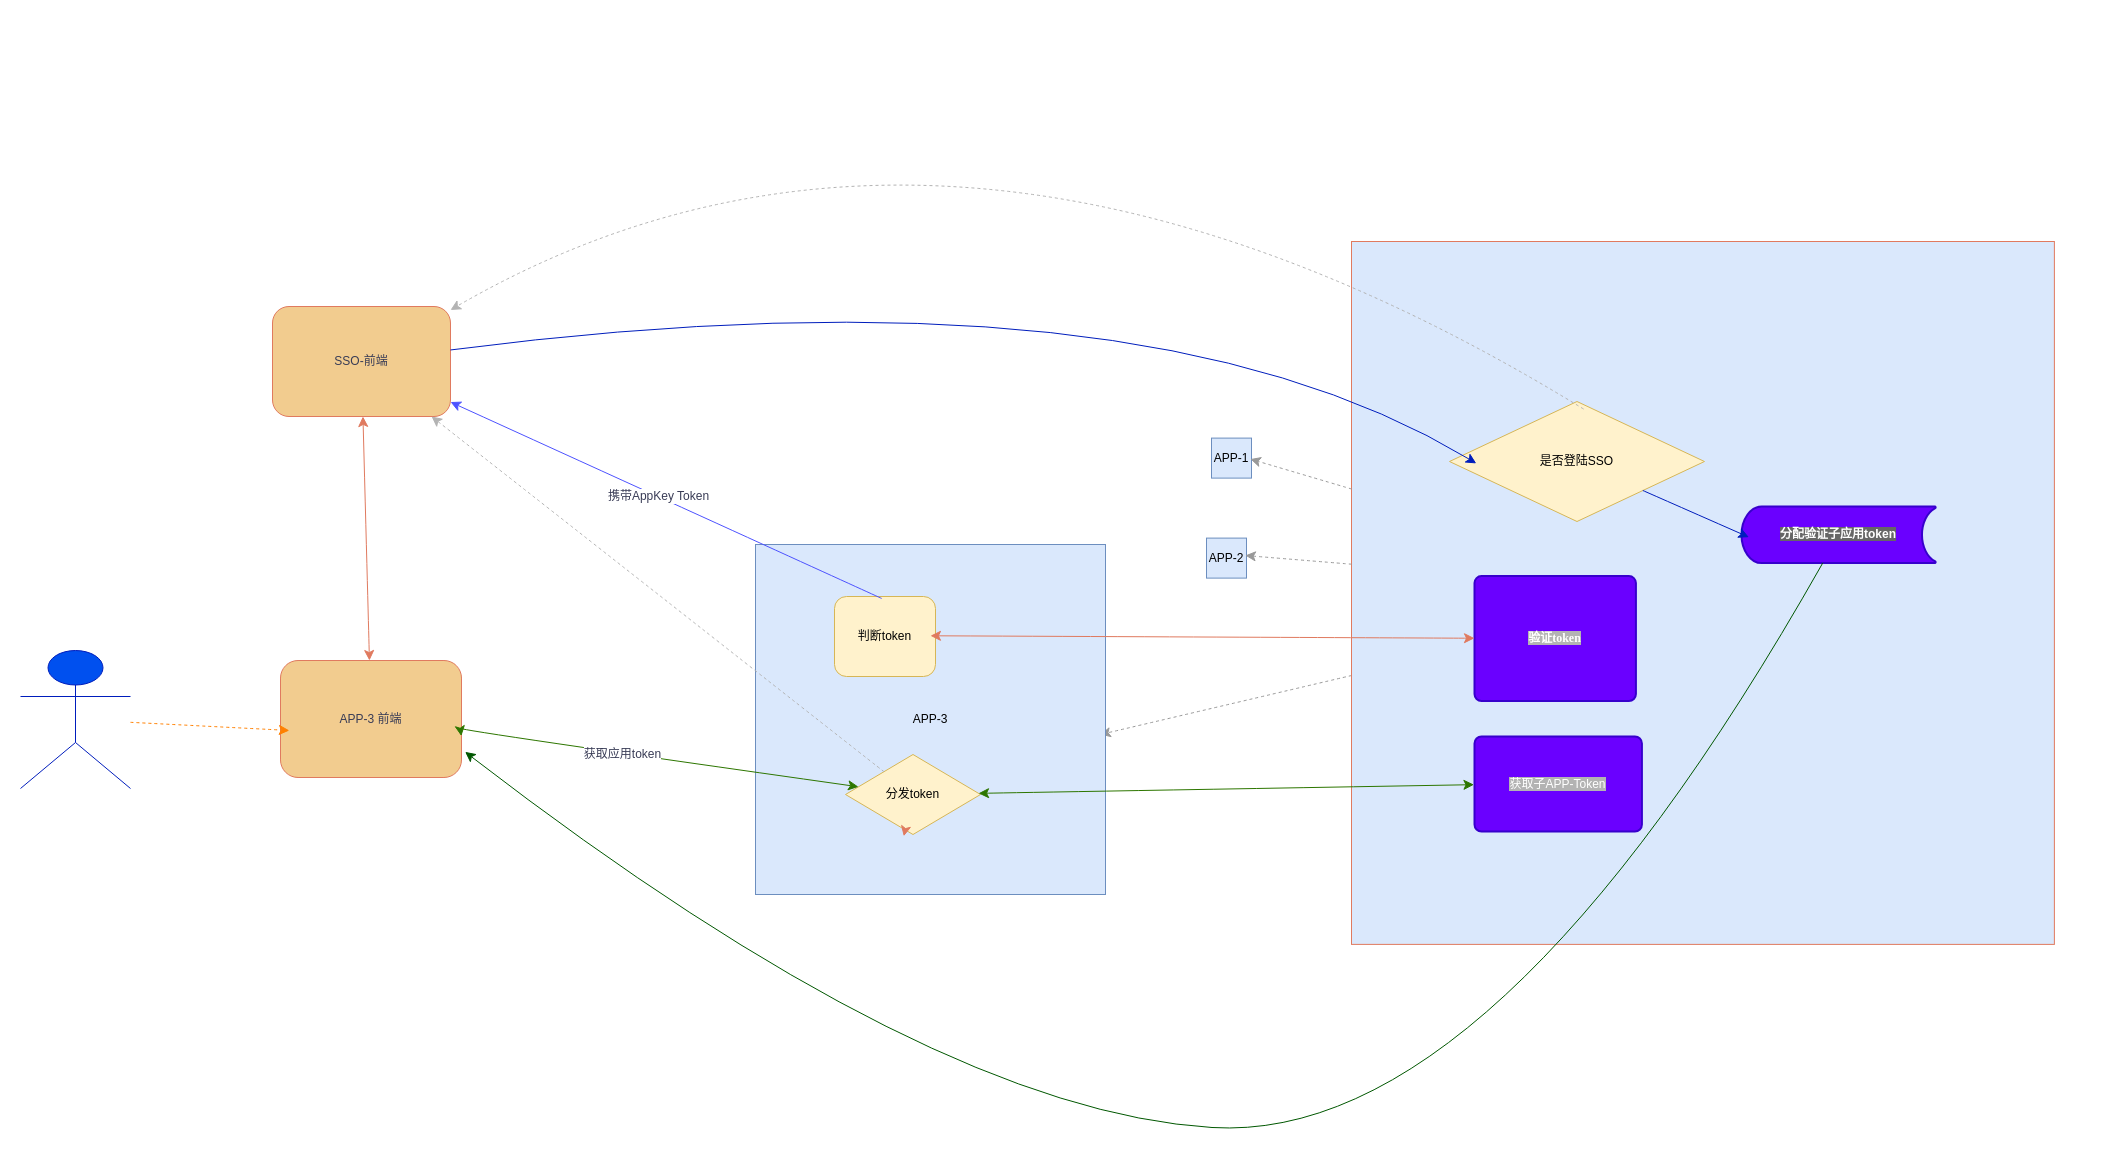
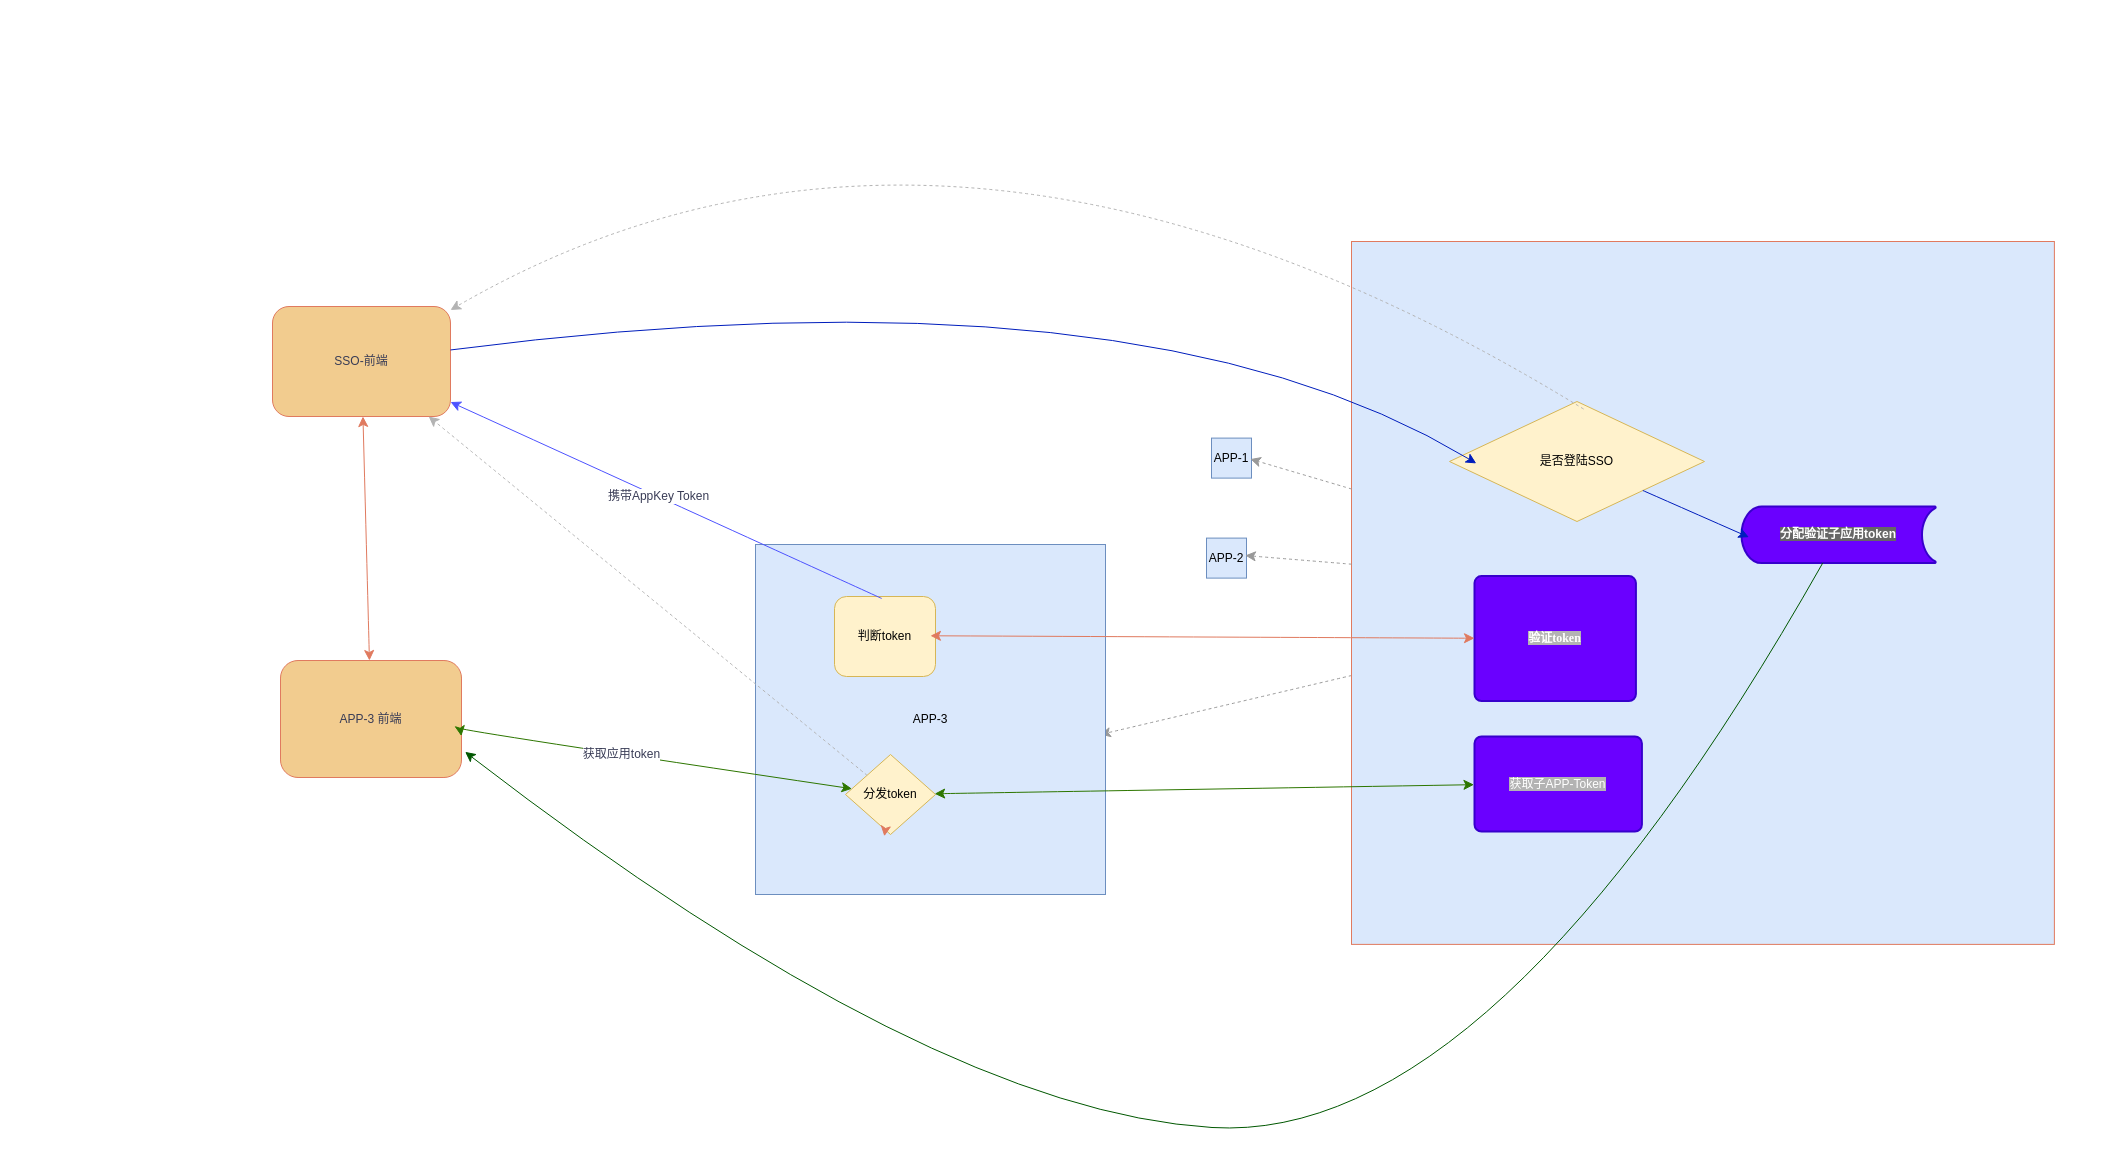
(76, 720) -> none
(207, 726) -> none
(913, 795) -> (891, 795)
